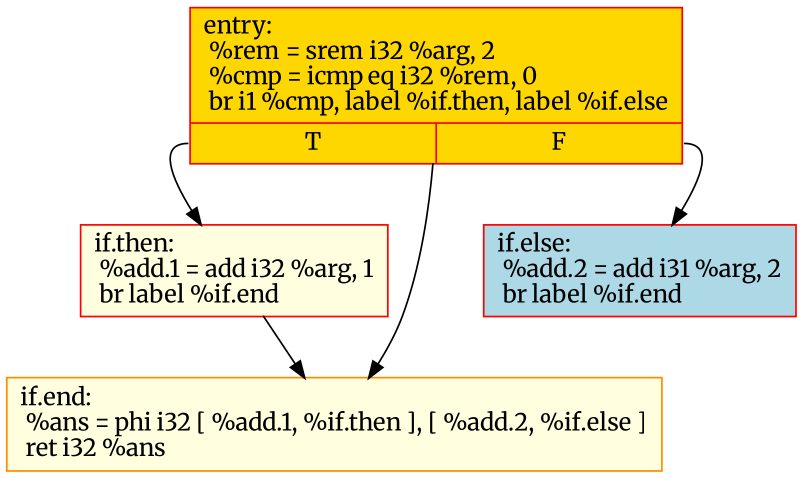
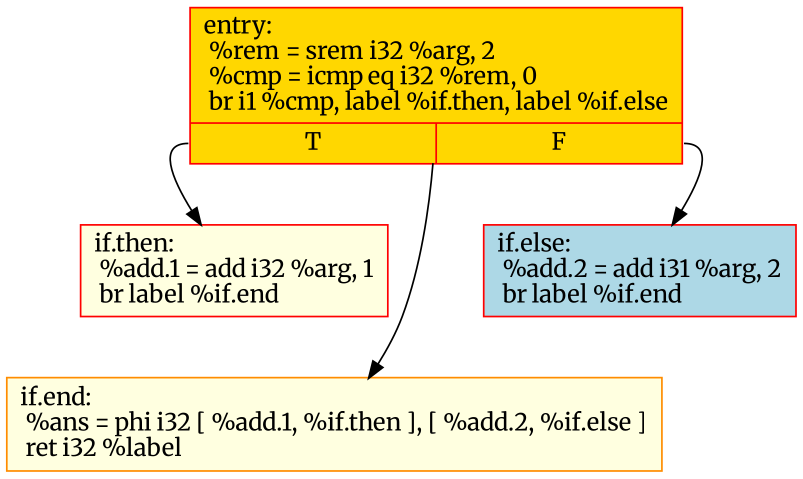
(279, 340) -> none
(93, 449) -> (102, 449)
